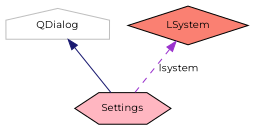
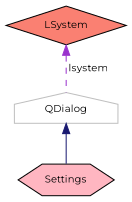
(152, 71) -> (66, 74)
